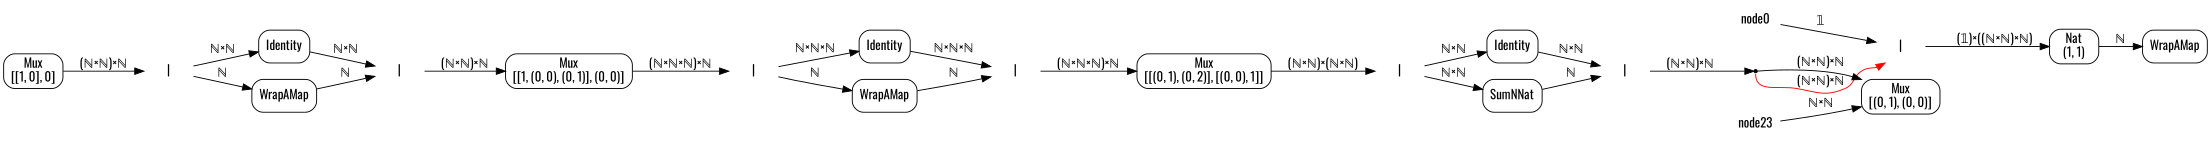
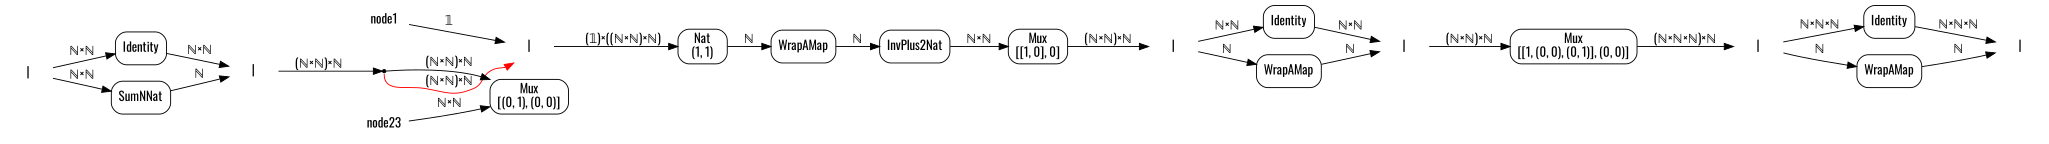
(1756, 20) -> (384, 20)
none -> (915, 47)
(1204, 71) -> none
